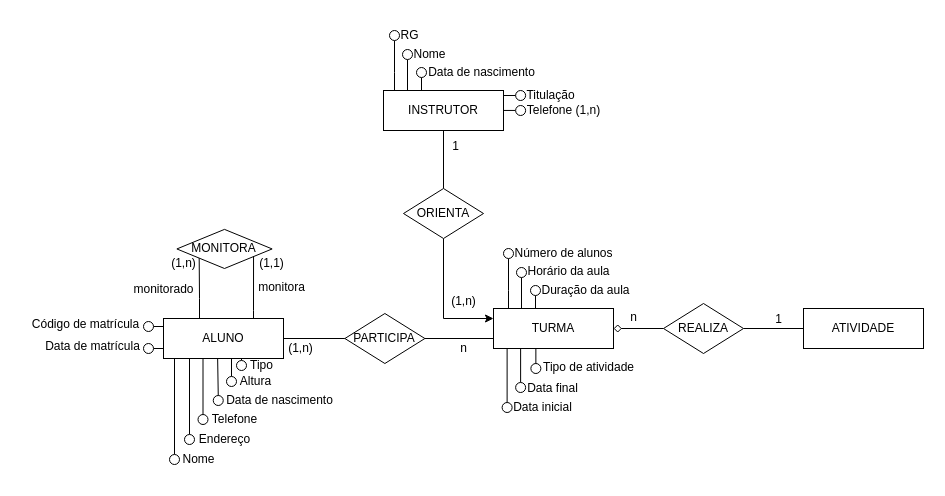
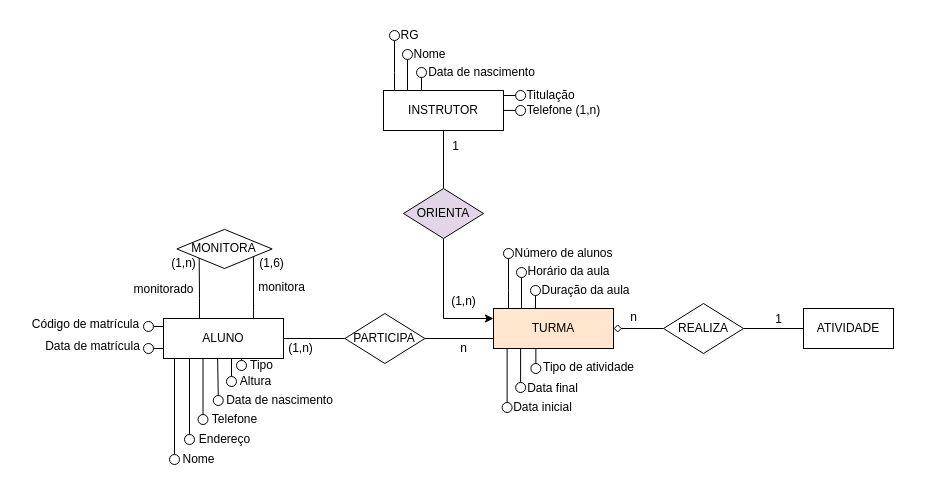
(444, 214) -> (444, 214)
(272, 264) -> (272, 264)
(554, 329) -> (554, 329)
(864, 329) -> (849, 329)
